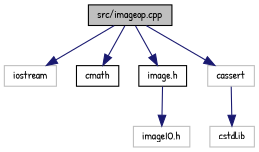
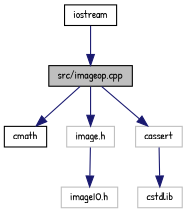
(85, 43) -> (91, 40)
(30, 76) -> (91, 15)
(163, 76) -> (91, 137)
